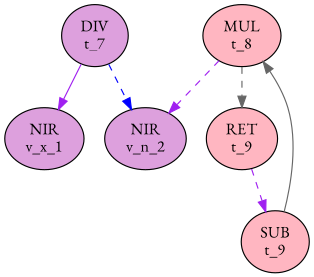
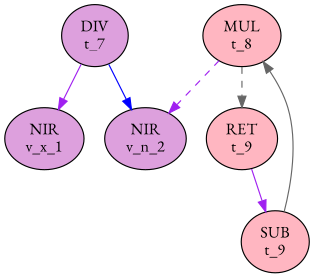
(118, 82) -> (118, 82)
(257, 185) -> (257, 185)
